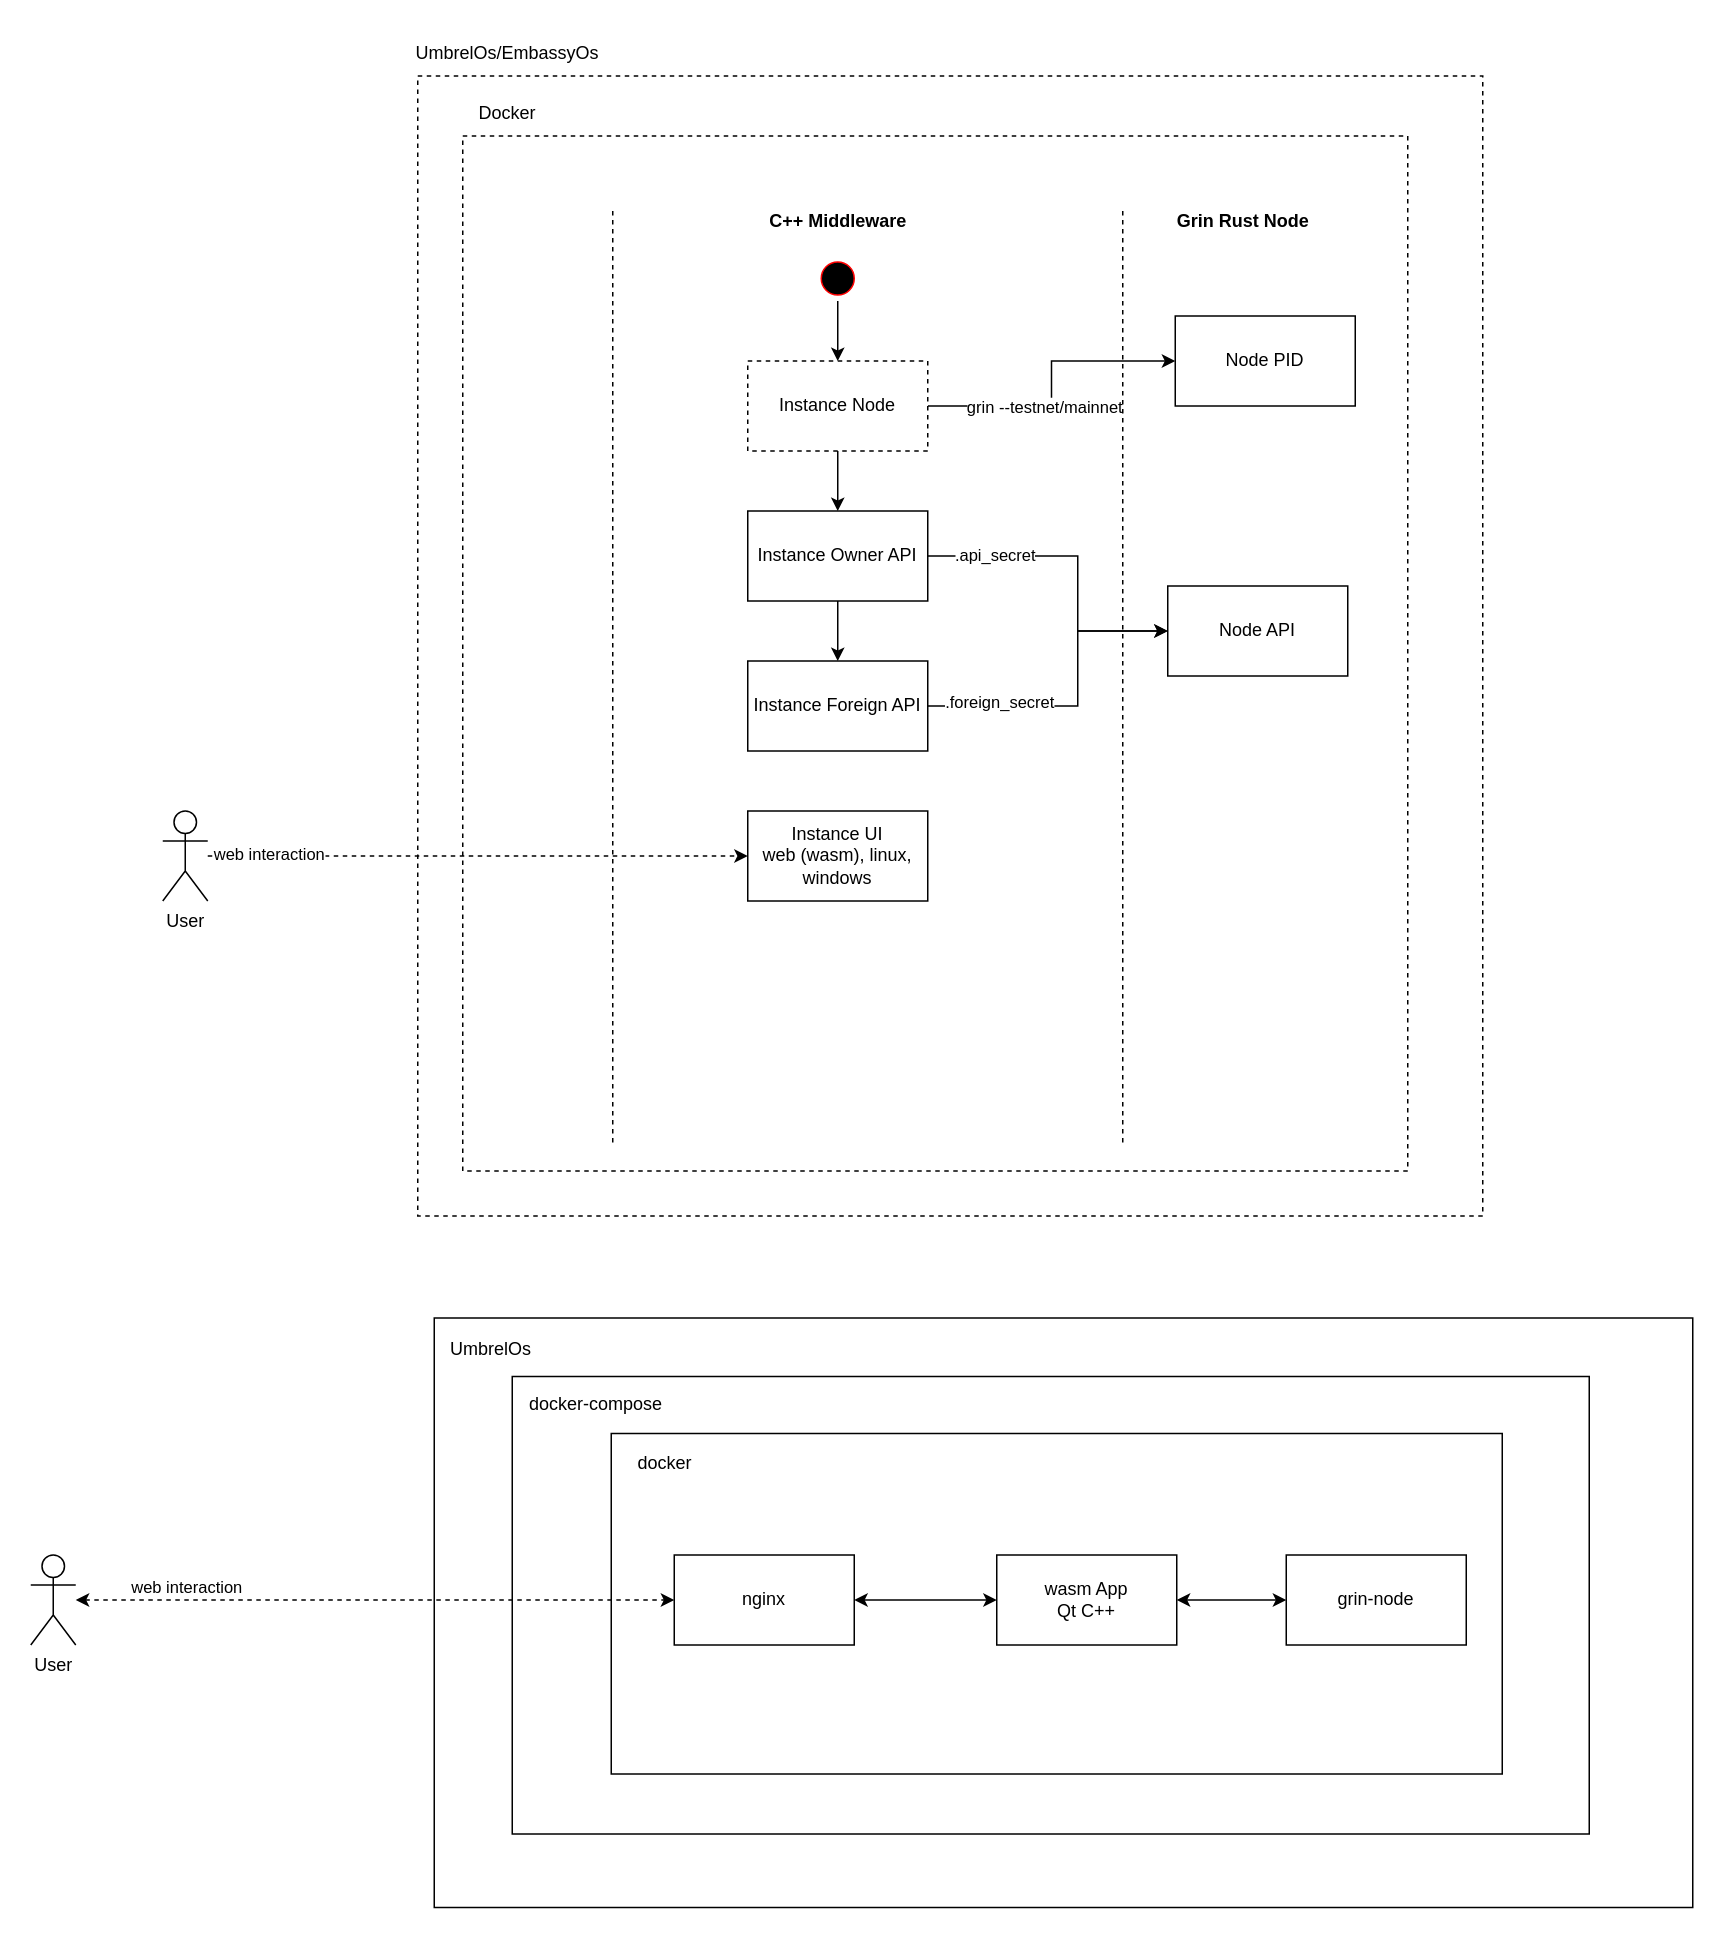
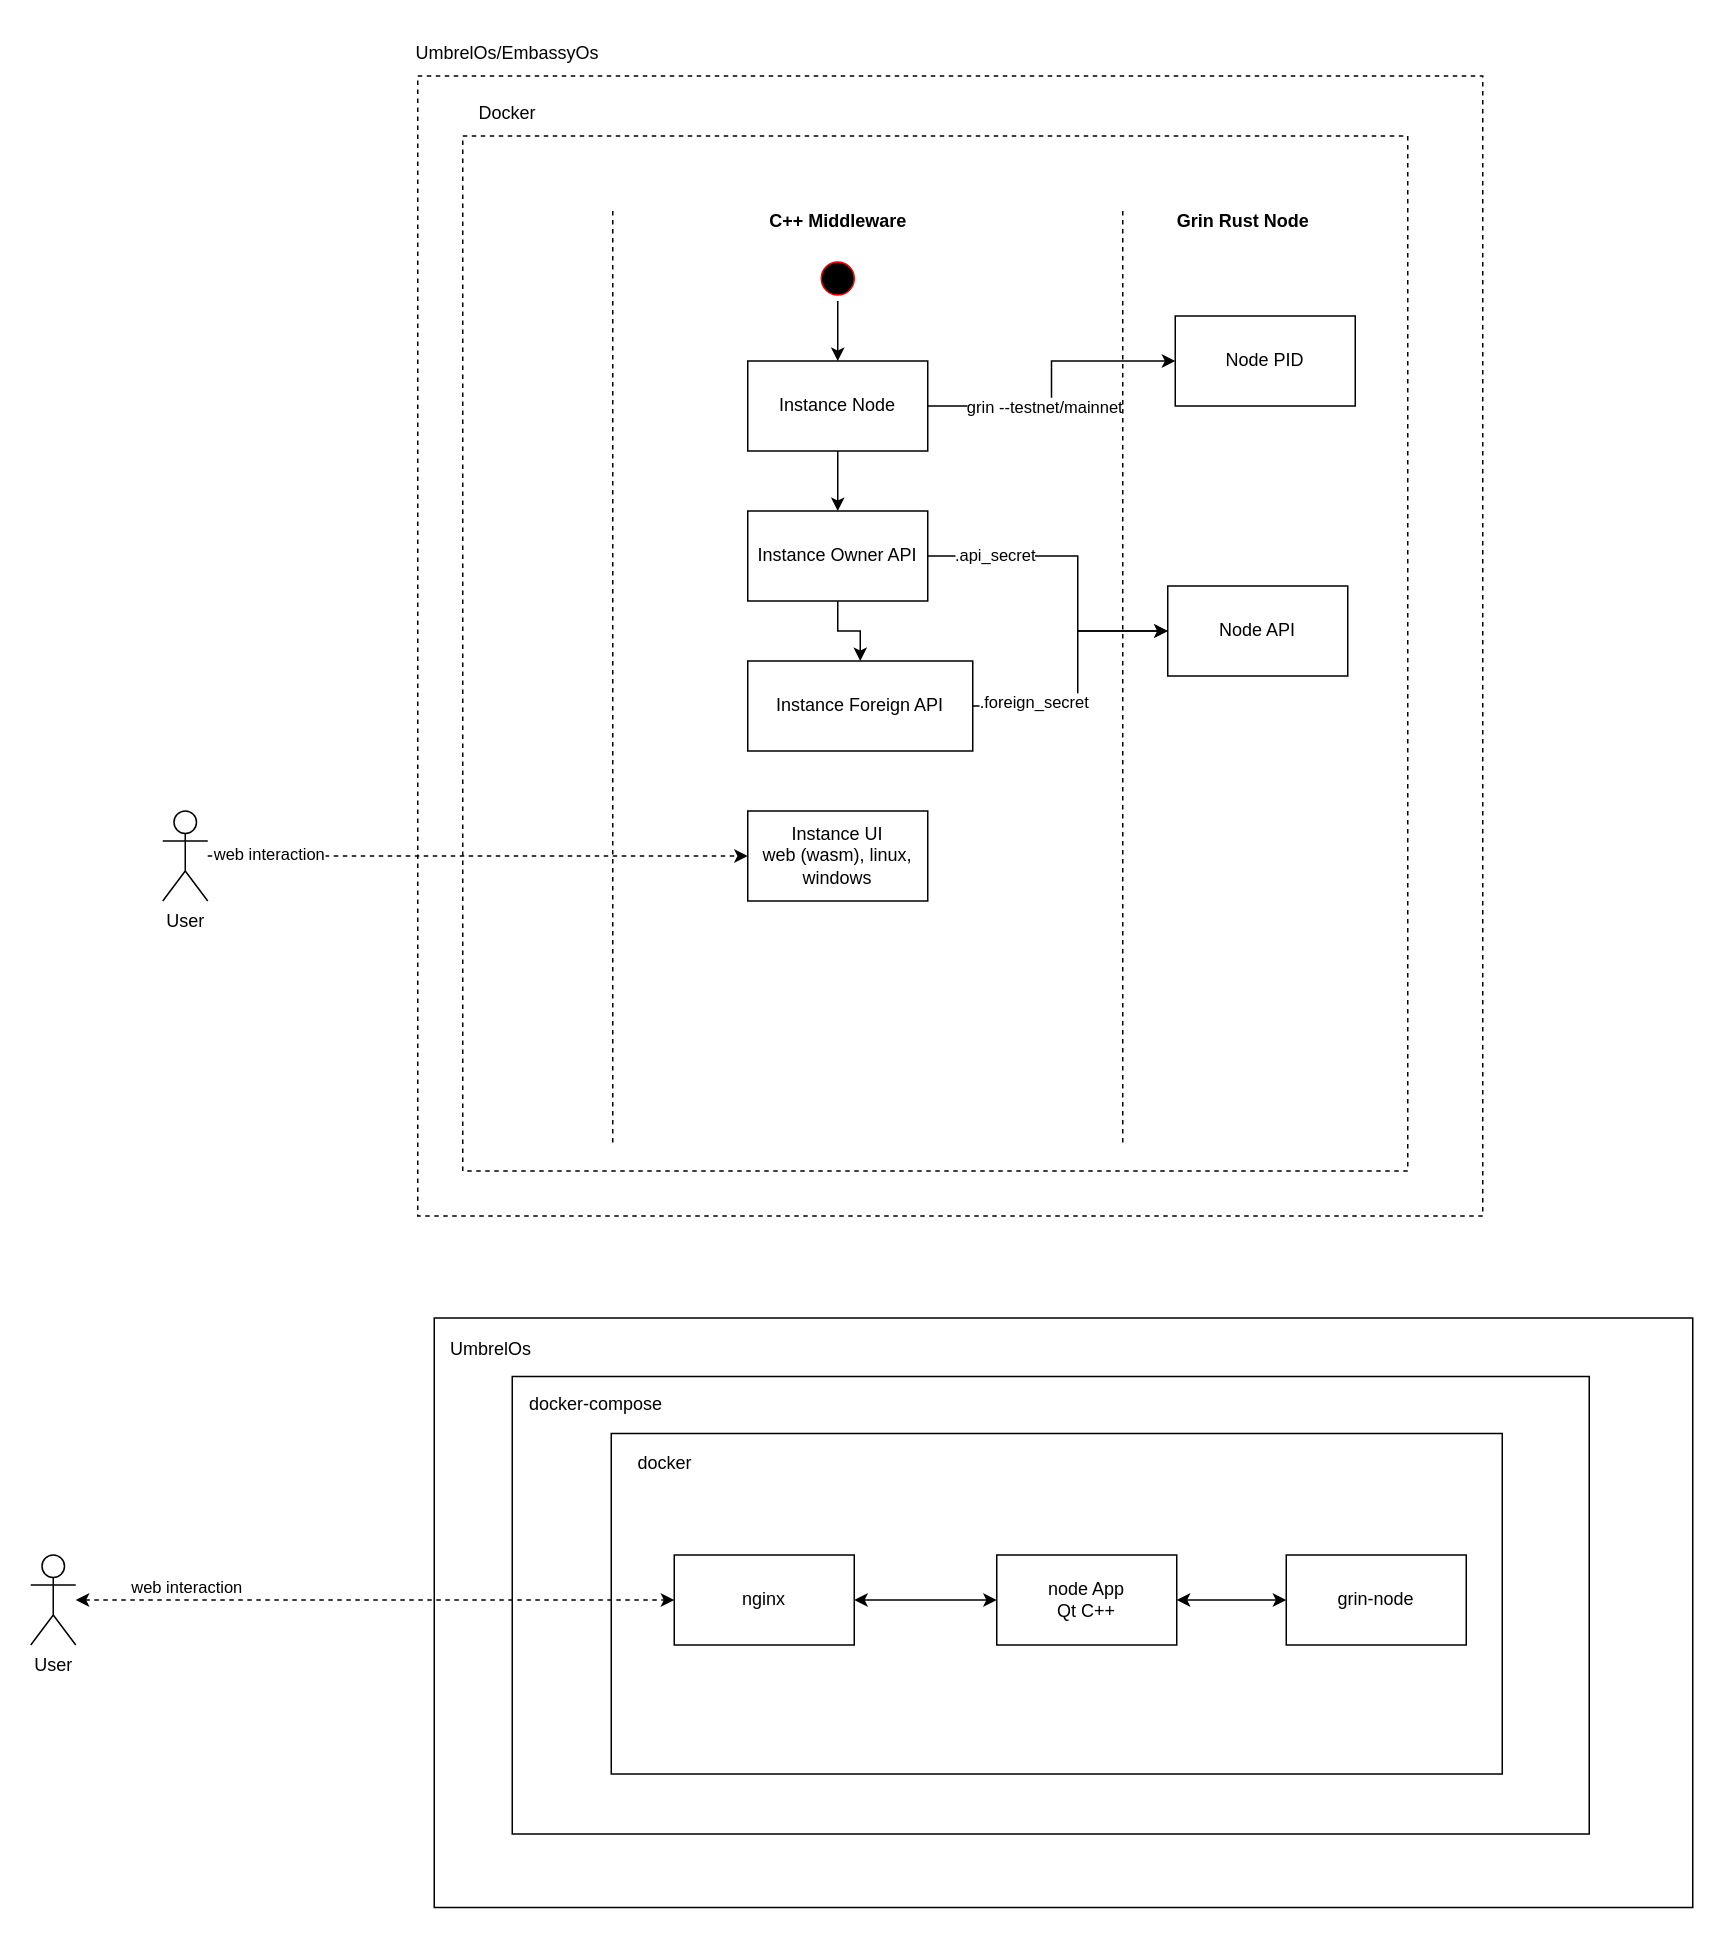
(838, 406) -> (838, 406)
(838, 706) -> (860, 706)
(1087, 1600) -> (1087, 1600)
